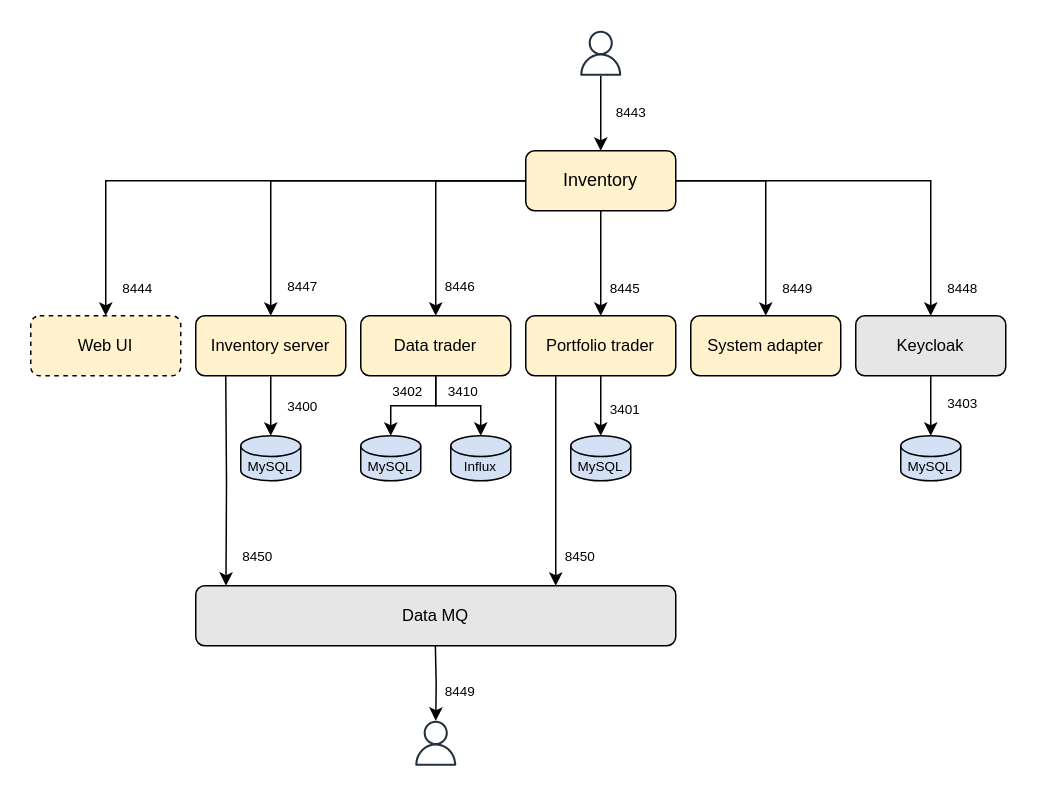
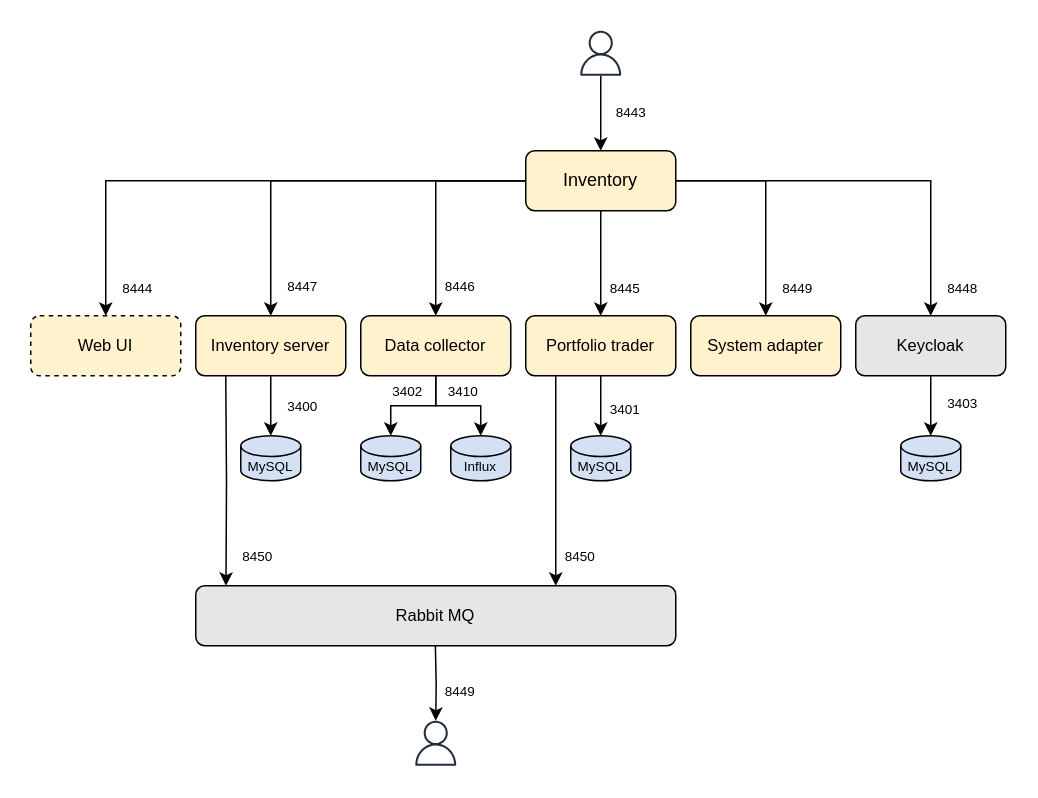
(436, 346) -> (436, 346)
(436, 616) -> (436, 616)
